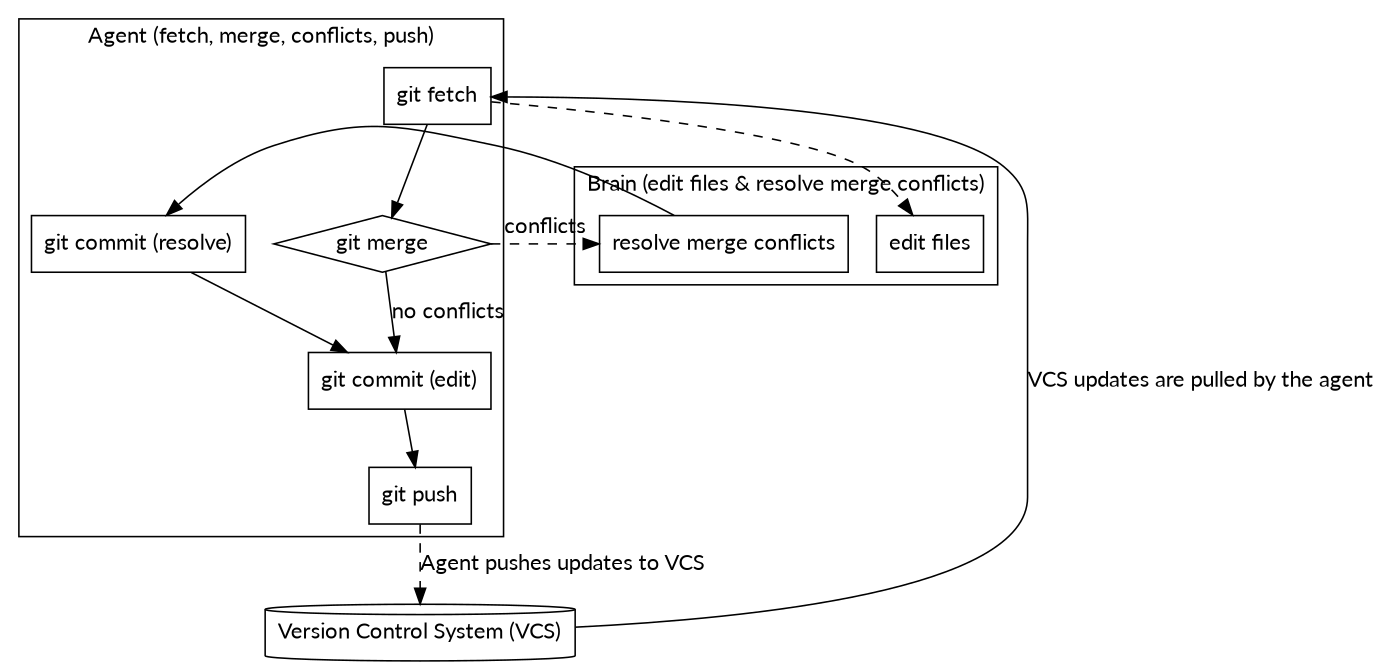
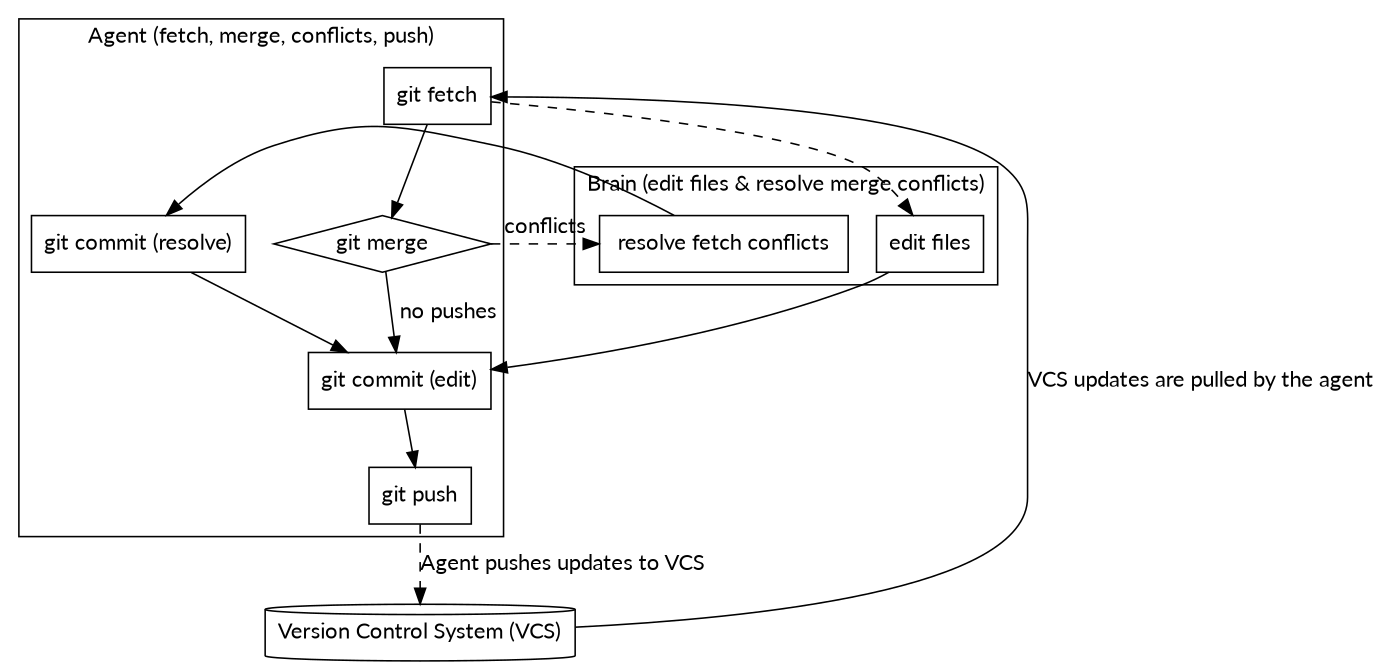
(724, 244) -> (724, 244)
(448, 312) -> (448, 312)
none -> (701, 332)
